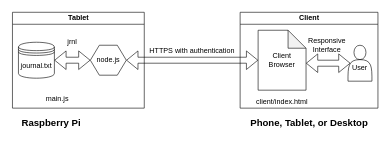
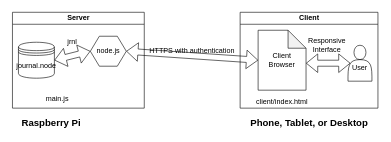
(79, 18) -> (79, 18)
(108, 60) -> (108, 51)
(36, 66) -> (36, 66)
